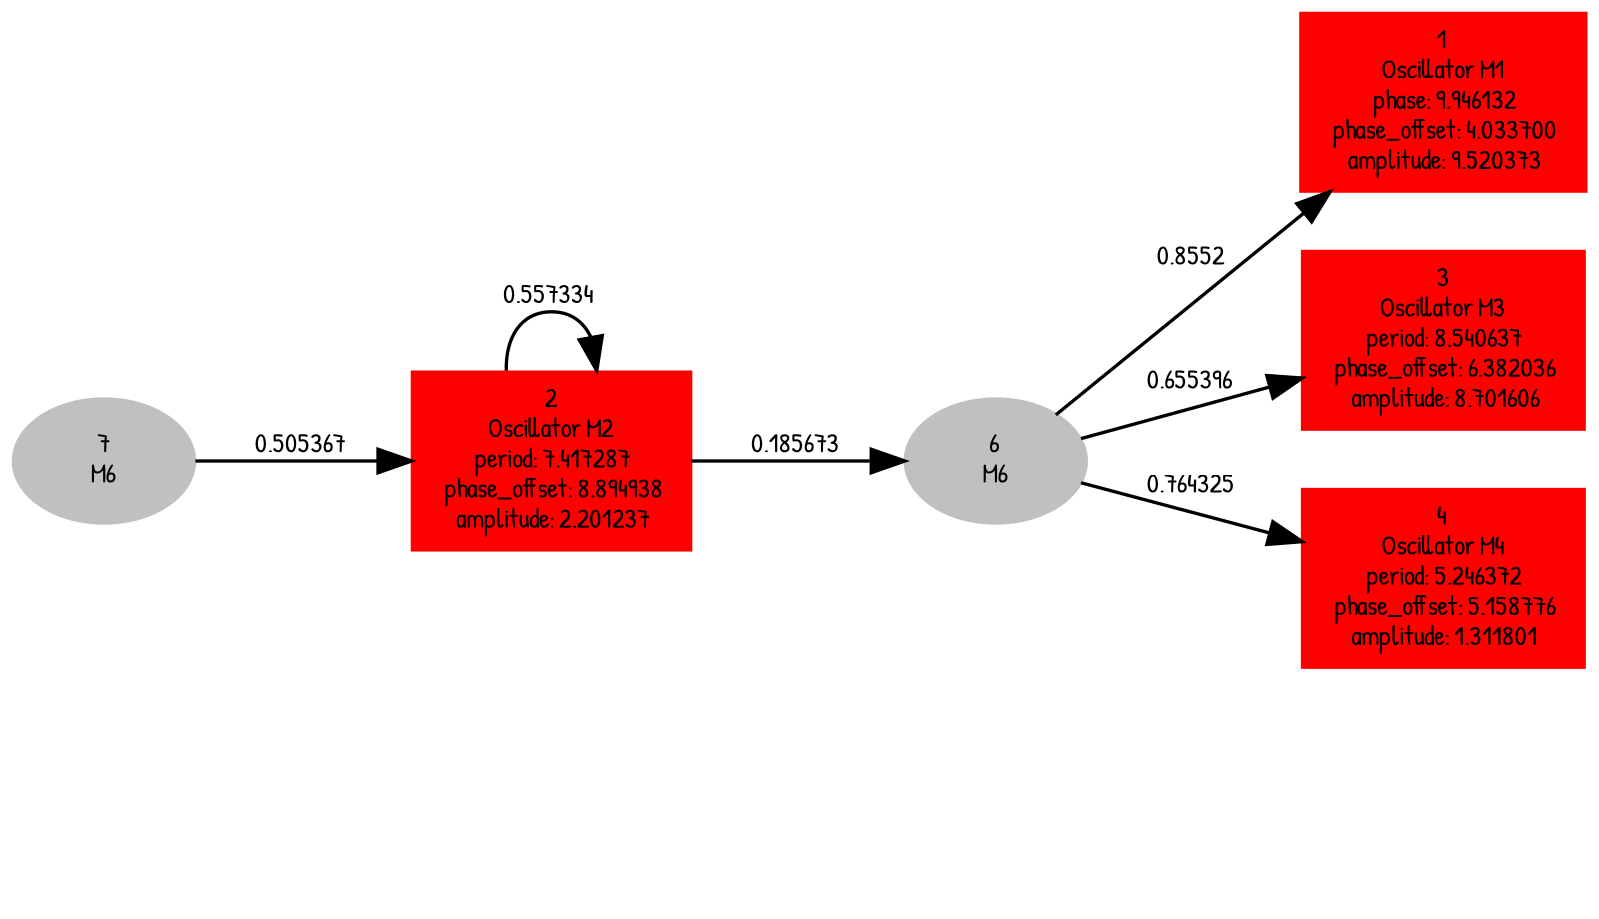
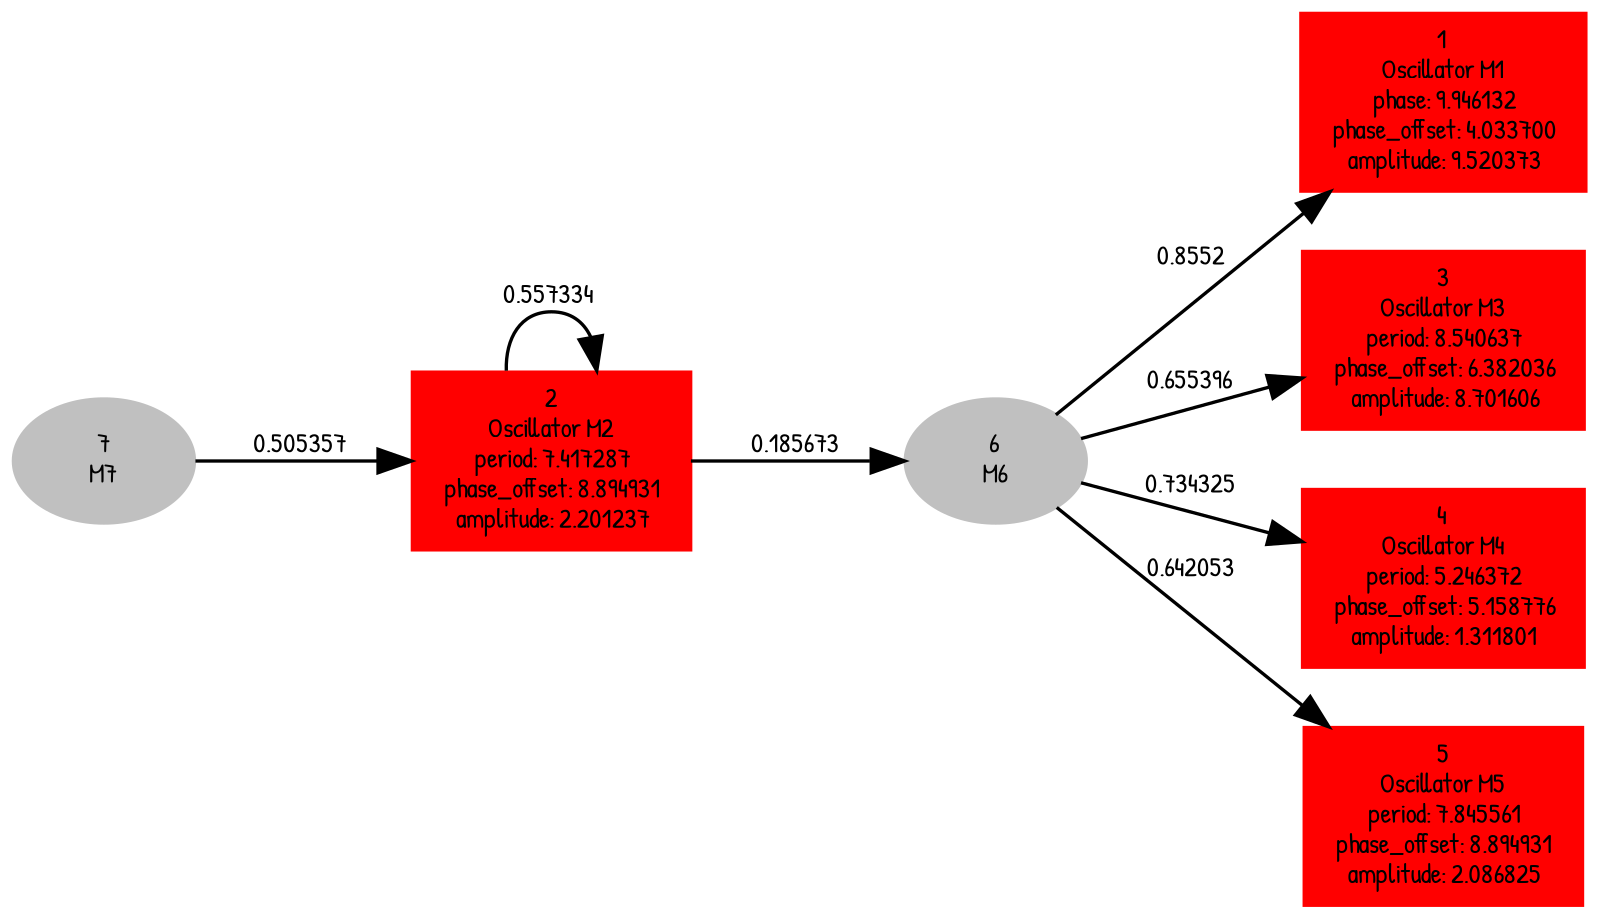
(303, 446) -> (303, 446)
(104, 474) -> (104, 474)
(1194, 486) -> (1194, 486)
(552, 490) -> (552, 490)
none -> (1443, 816)
